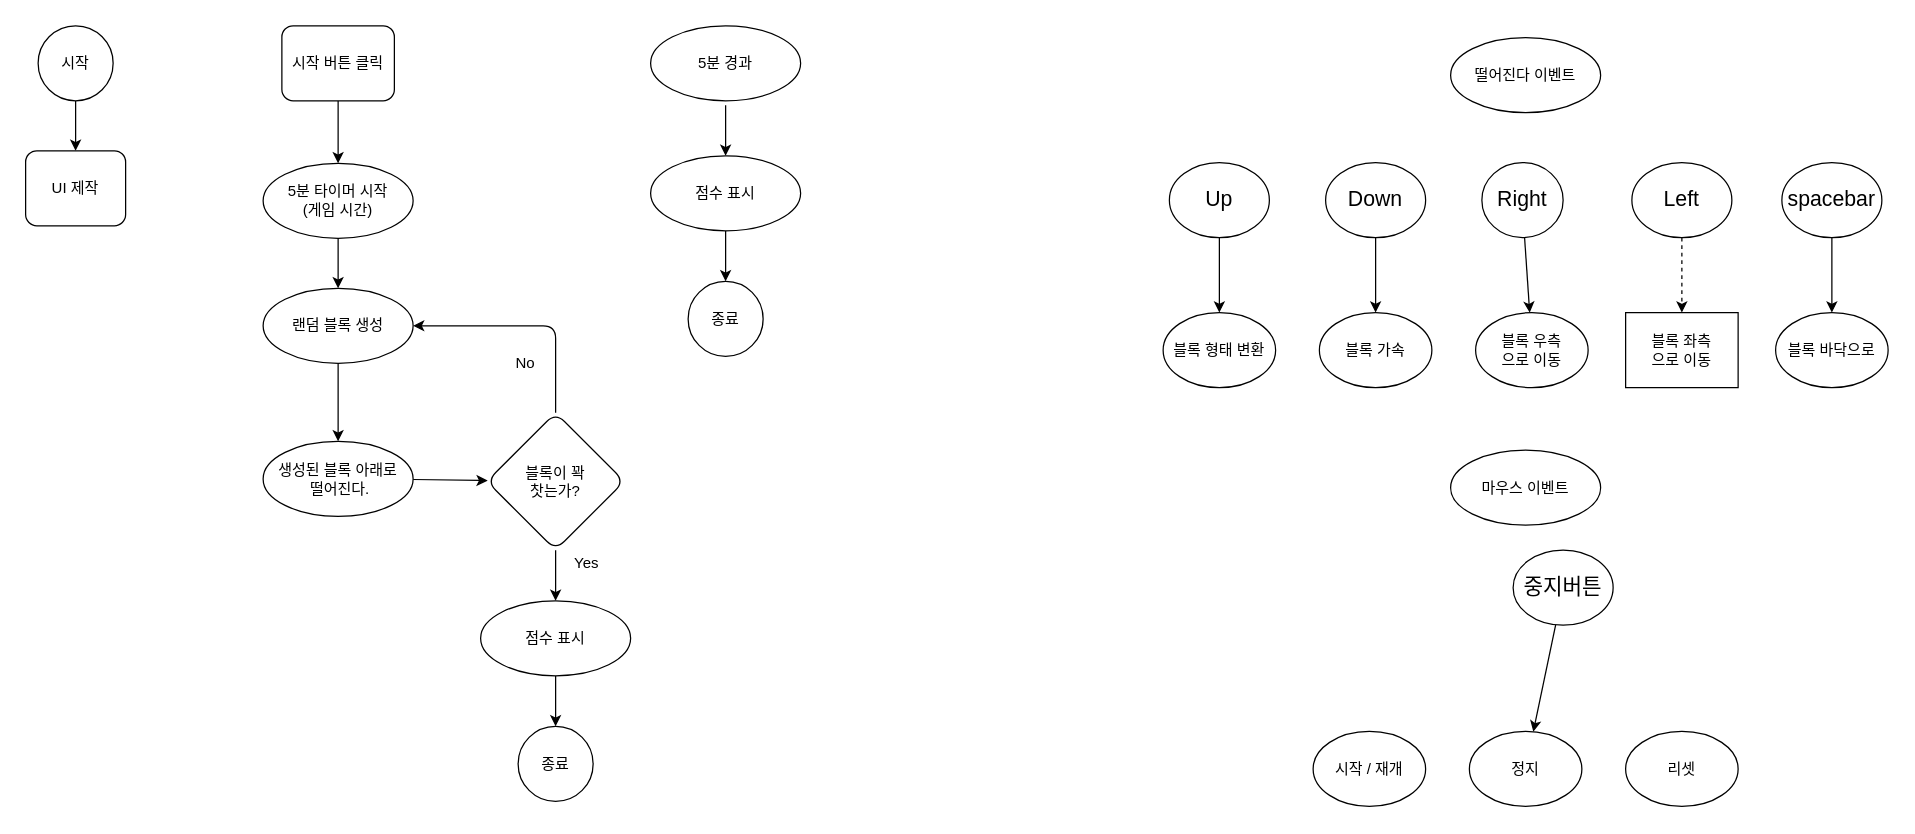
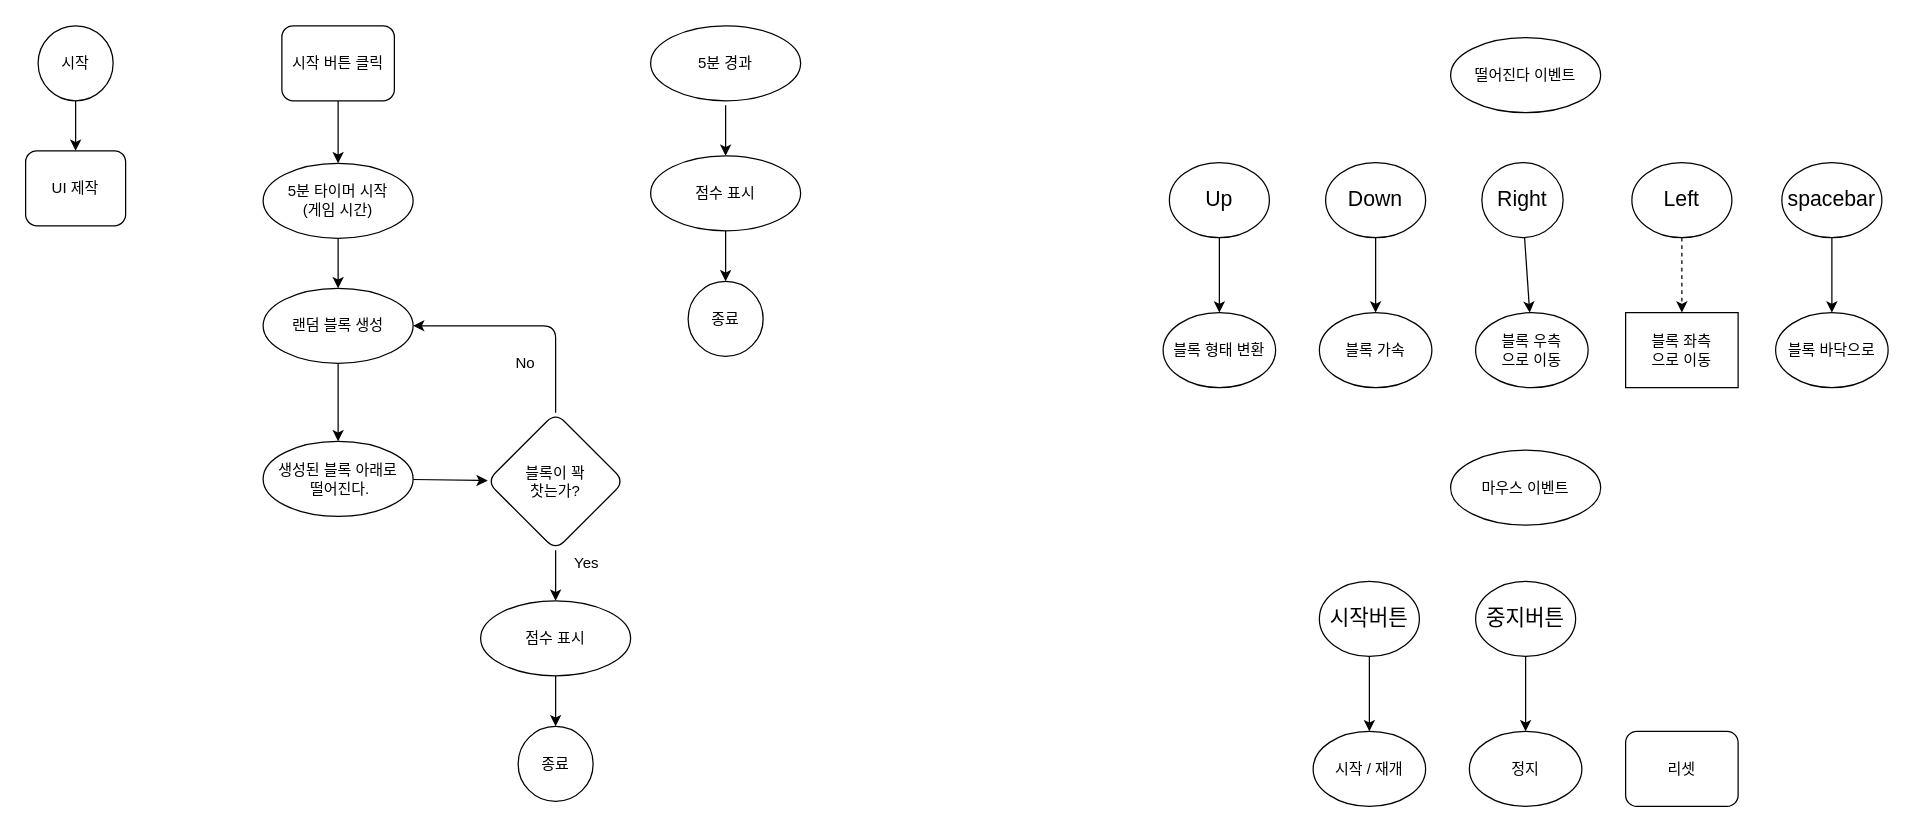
(1563, 588) -> (1526, 619)
none -> (1369, 619)
none -> (1369, 689)
(1682, 769) -> (1682, 769)
